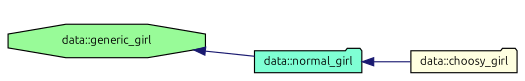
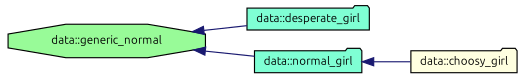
none -> (308, 19)
(107, 41) -> (107, 41)
